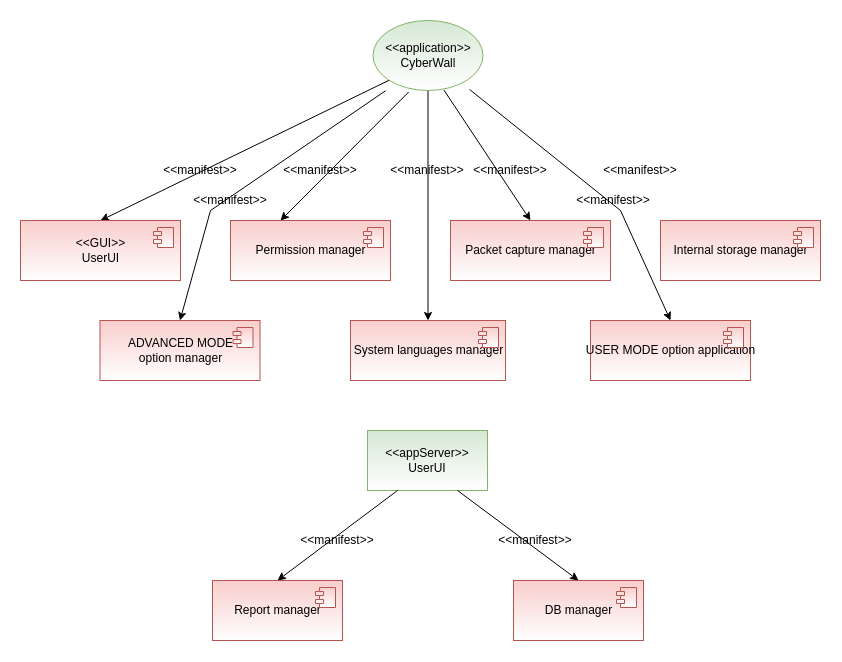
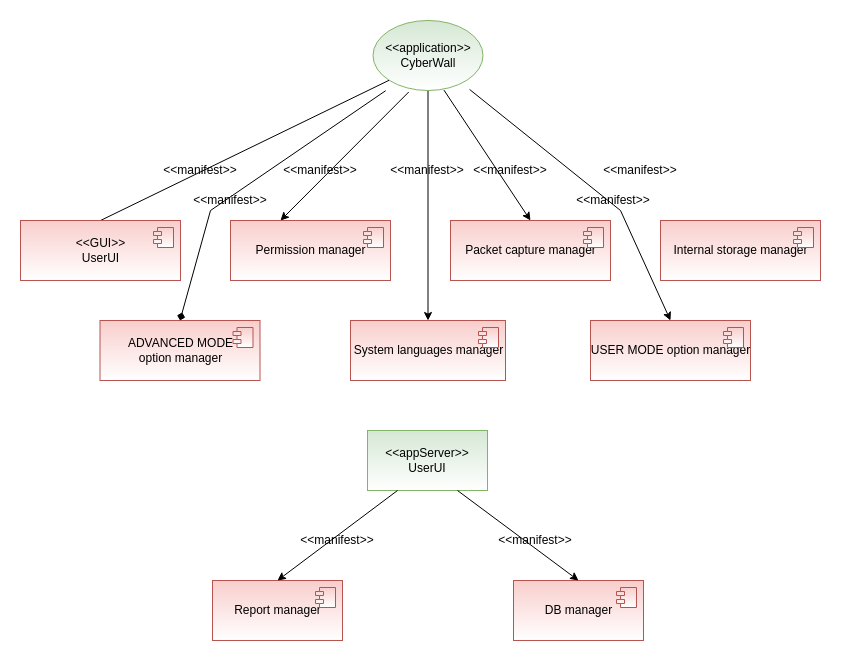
(108, 217) -> (105, 218)
(182, 312) -> (182, 312)
(671, 351) -> (671, 351)
